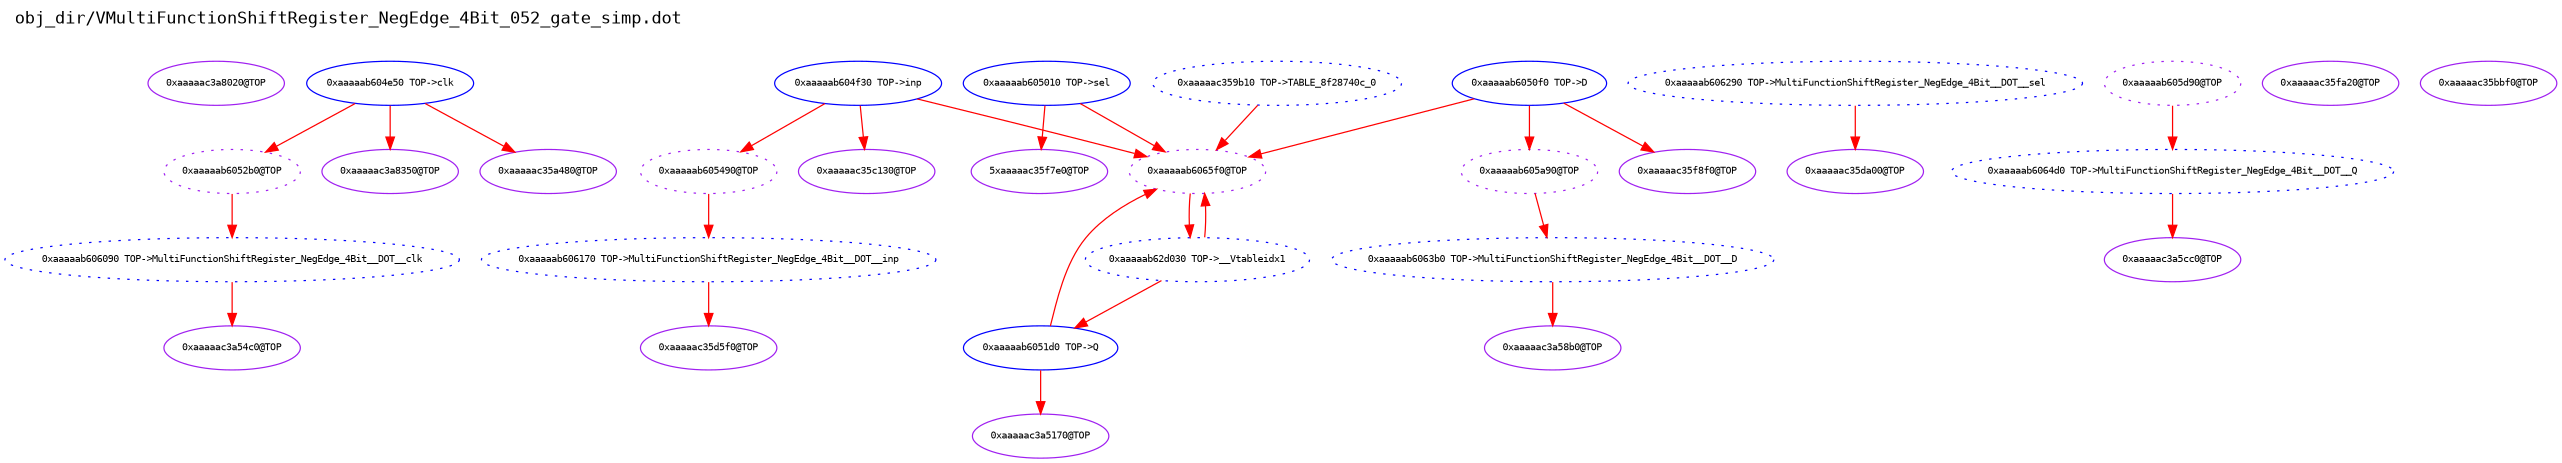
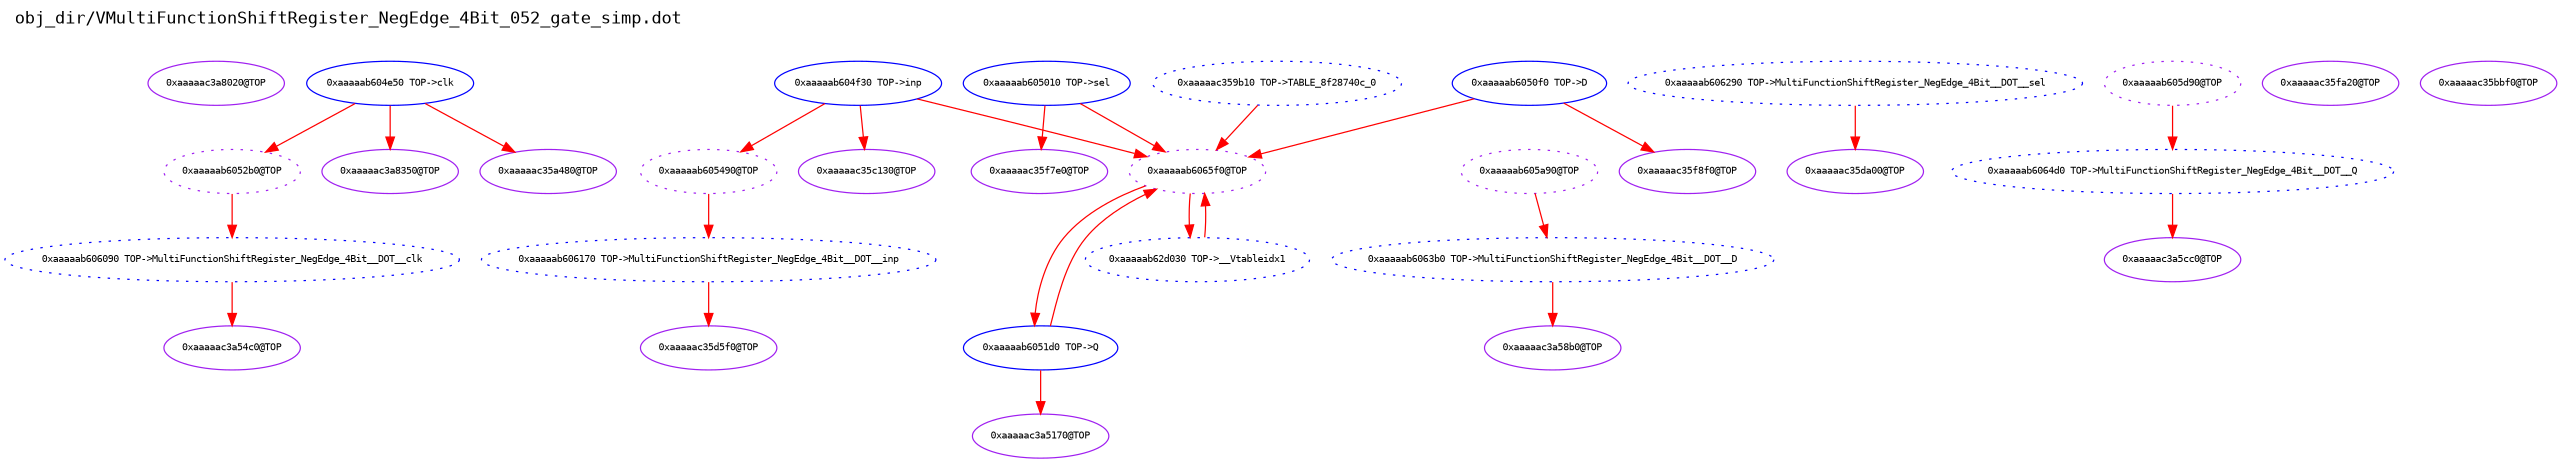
(1529, 121) -> none
(1039, 172) -> (1039, 172)
(1124, 301) -> (1069, 232)
